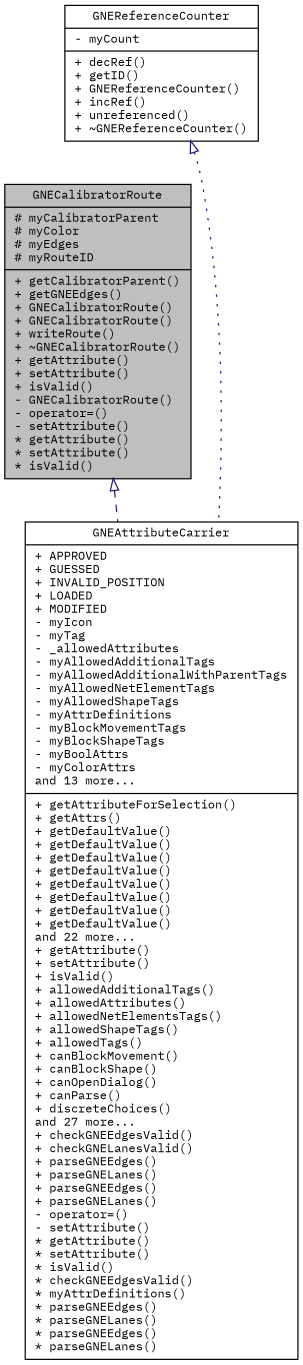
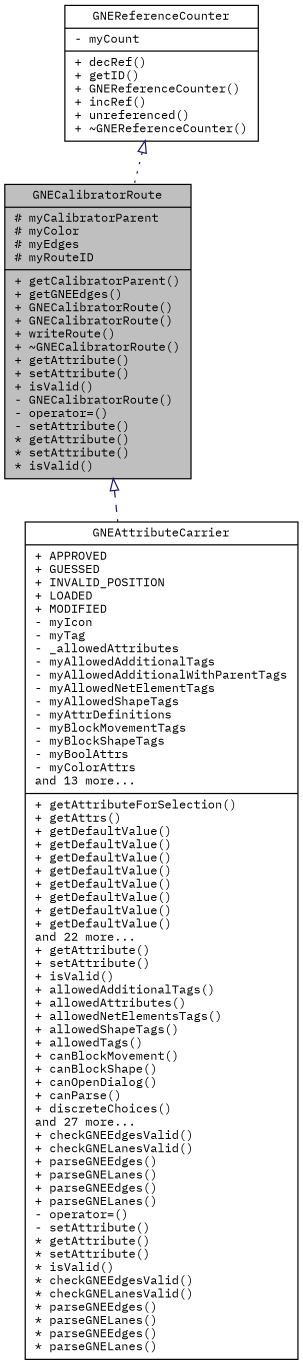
(219, 336) -> (138, 169)
(111, 1294) -> (115, 1294)
